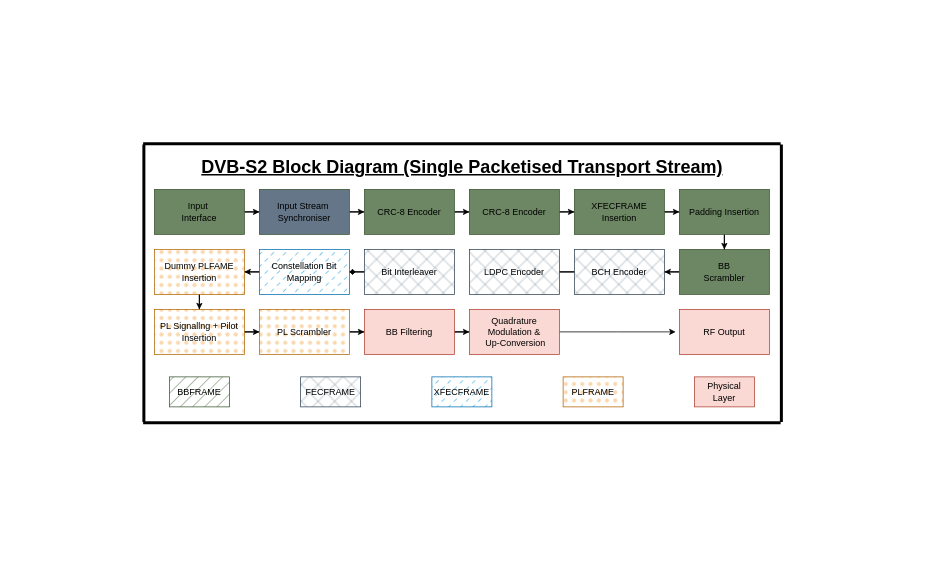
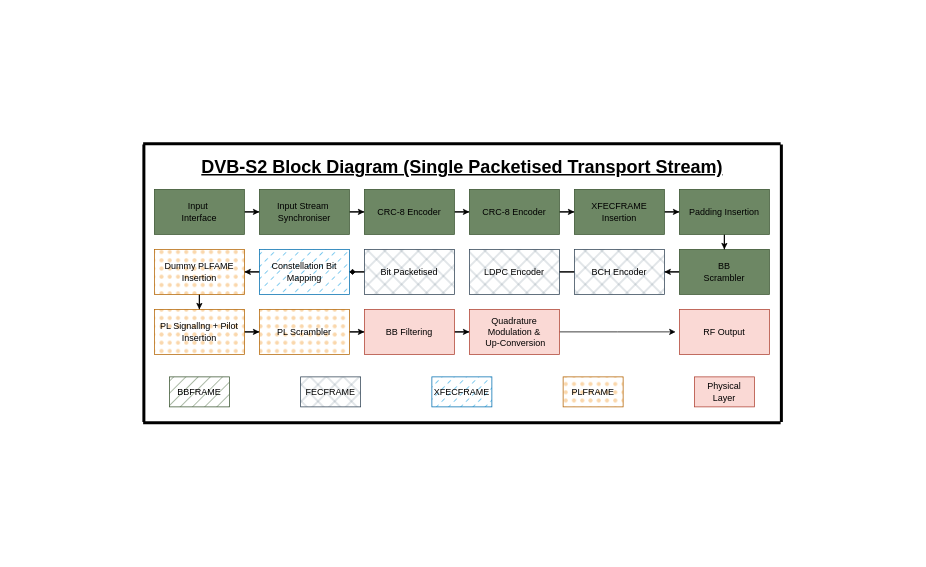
(304, 212) -> (304, 212)
(409, 272) -> (409, 272)
